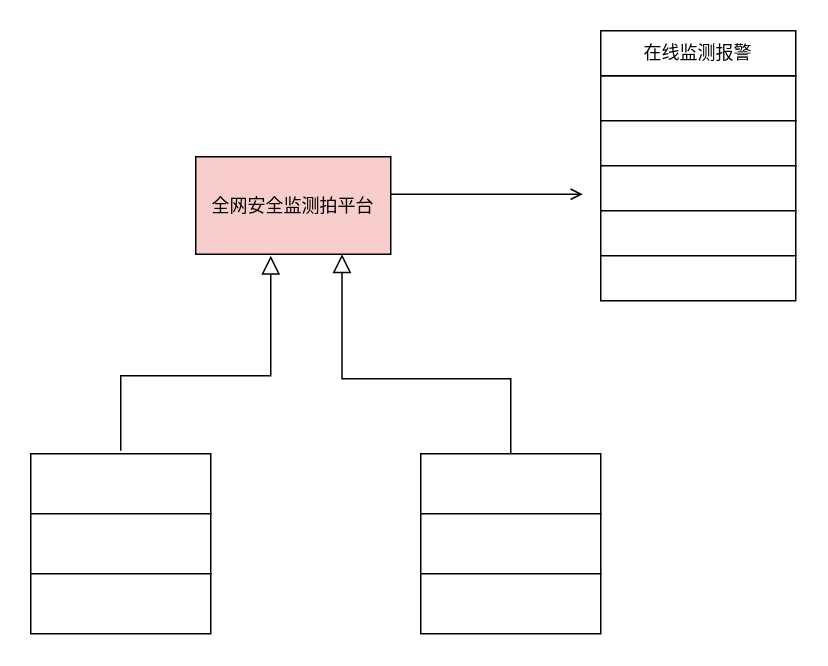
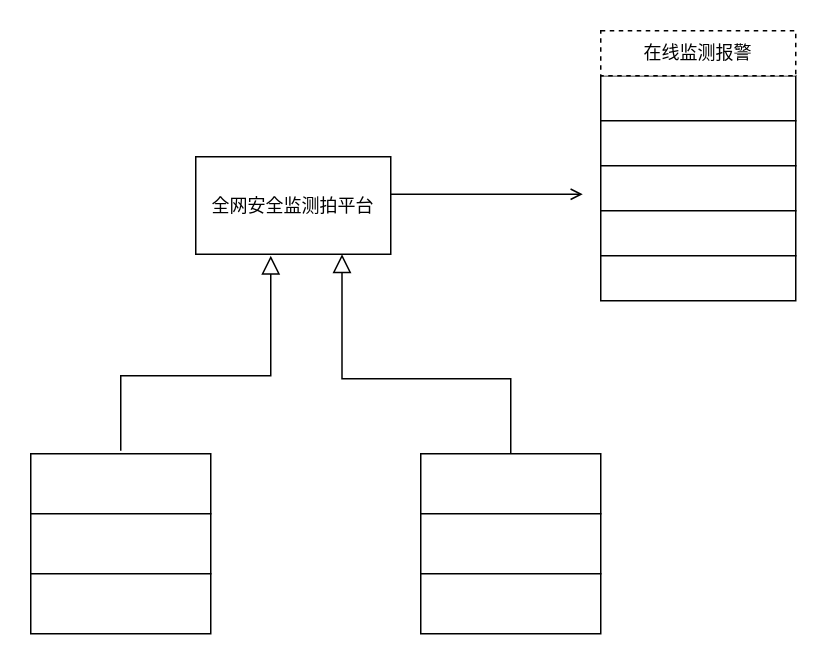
(698, 53) -> (698, 53)
(293, 206) -> (293, 206)
